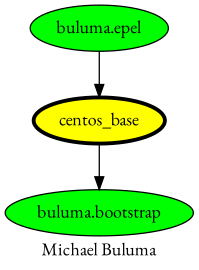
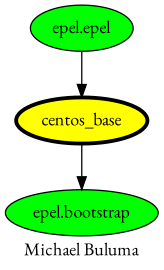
(99, 28) -> (82, 28)
(99, 213) -> (82, 213)
